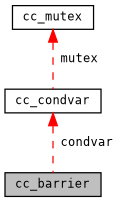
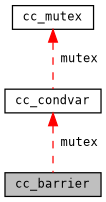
(84, 143) -> (76, 143)
